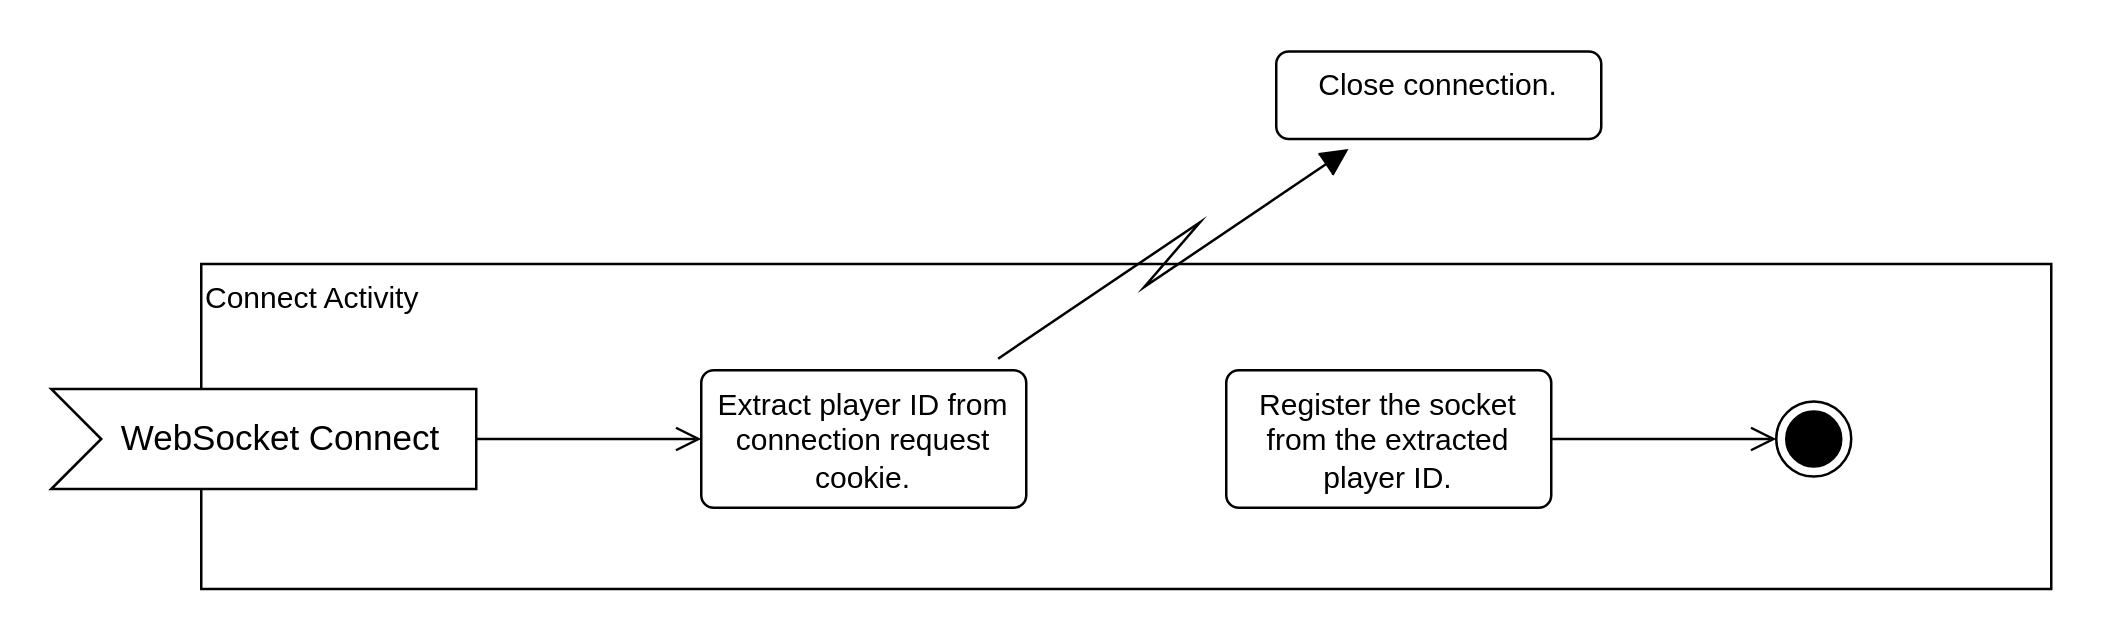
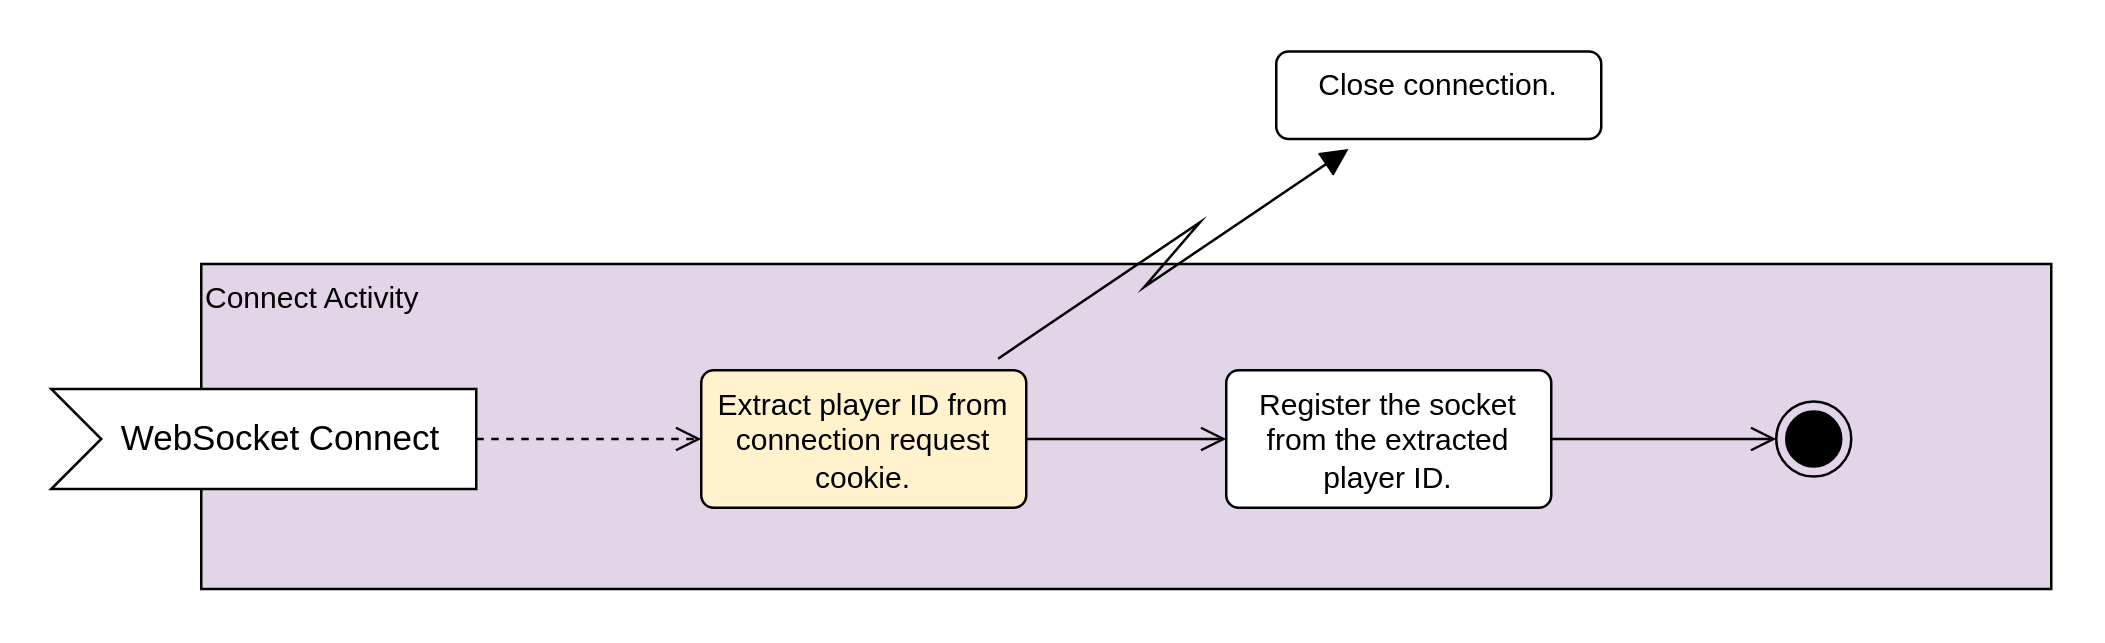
(1126, 426) -> (1126, 426)
(588, 439) -> (588, 439)
(864, 439) -> (864, 439)
none -> (1123, 439)
